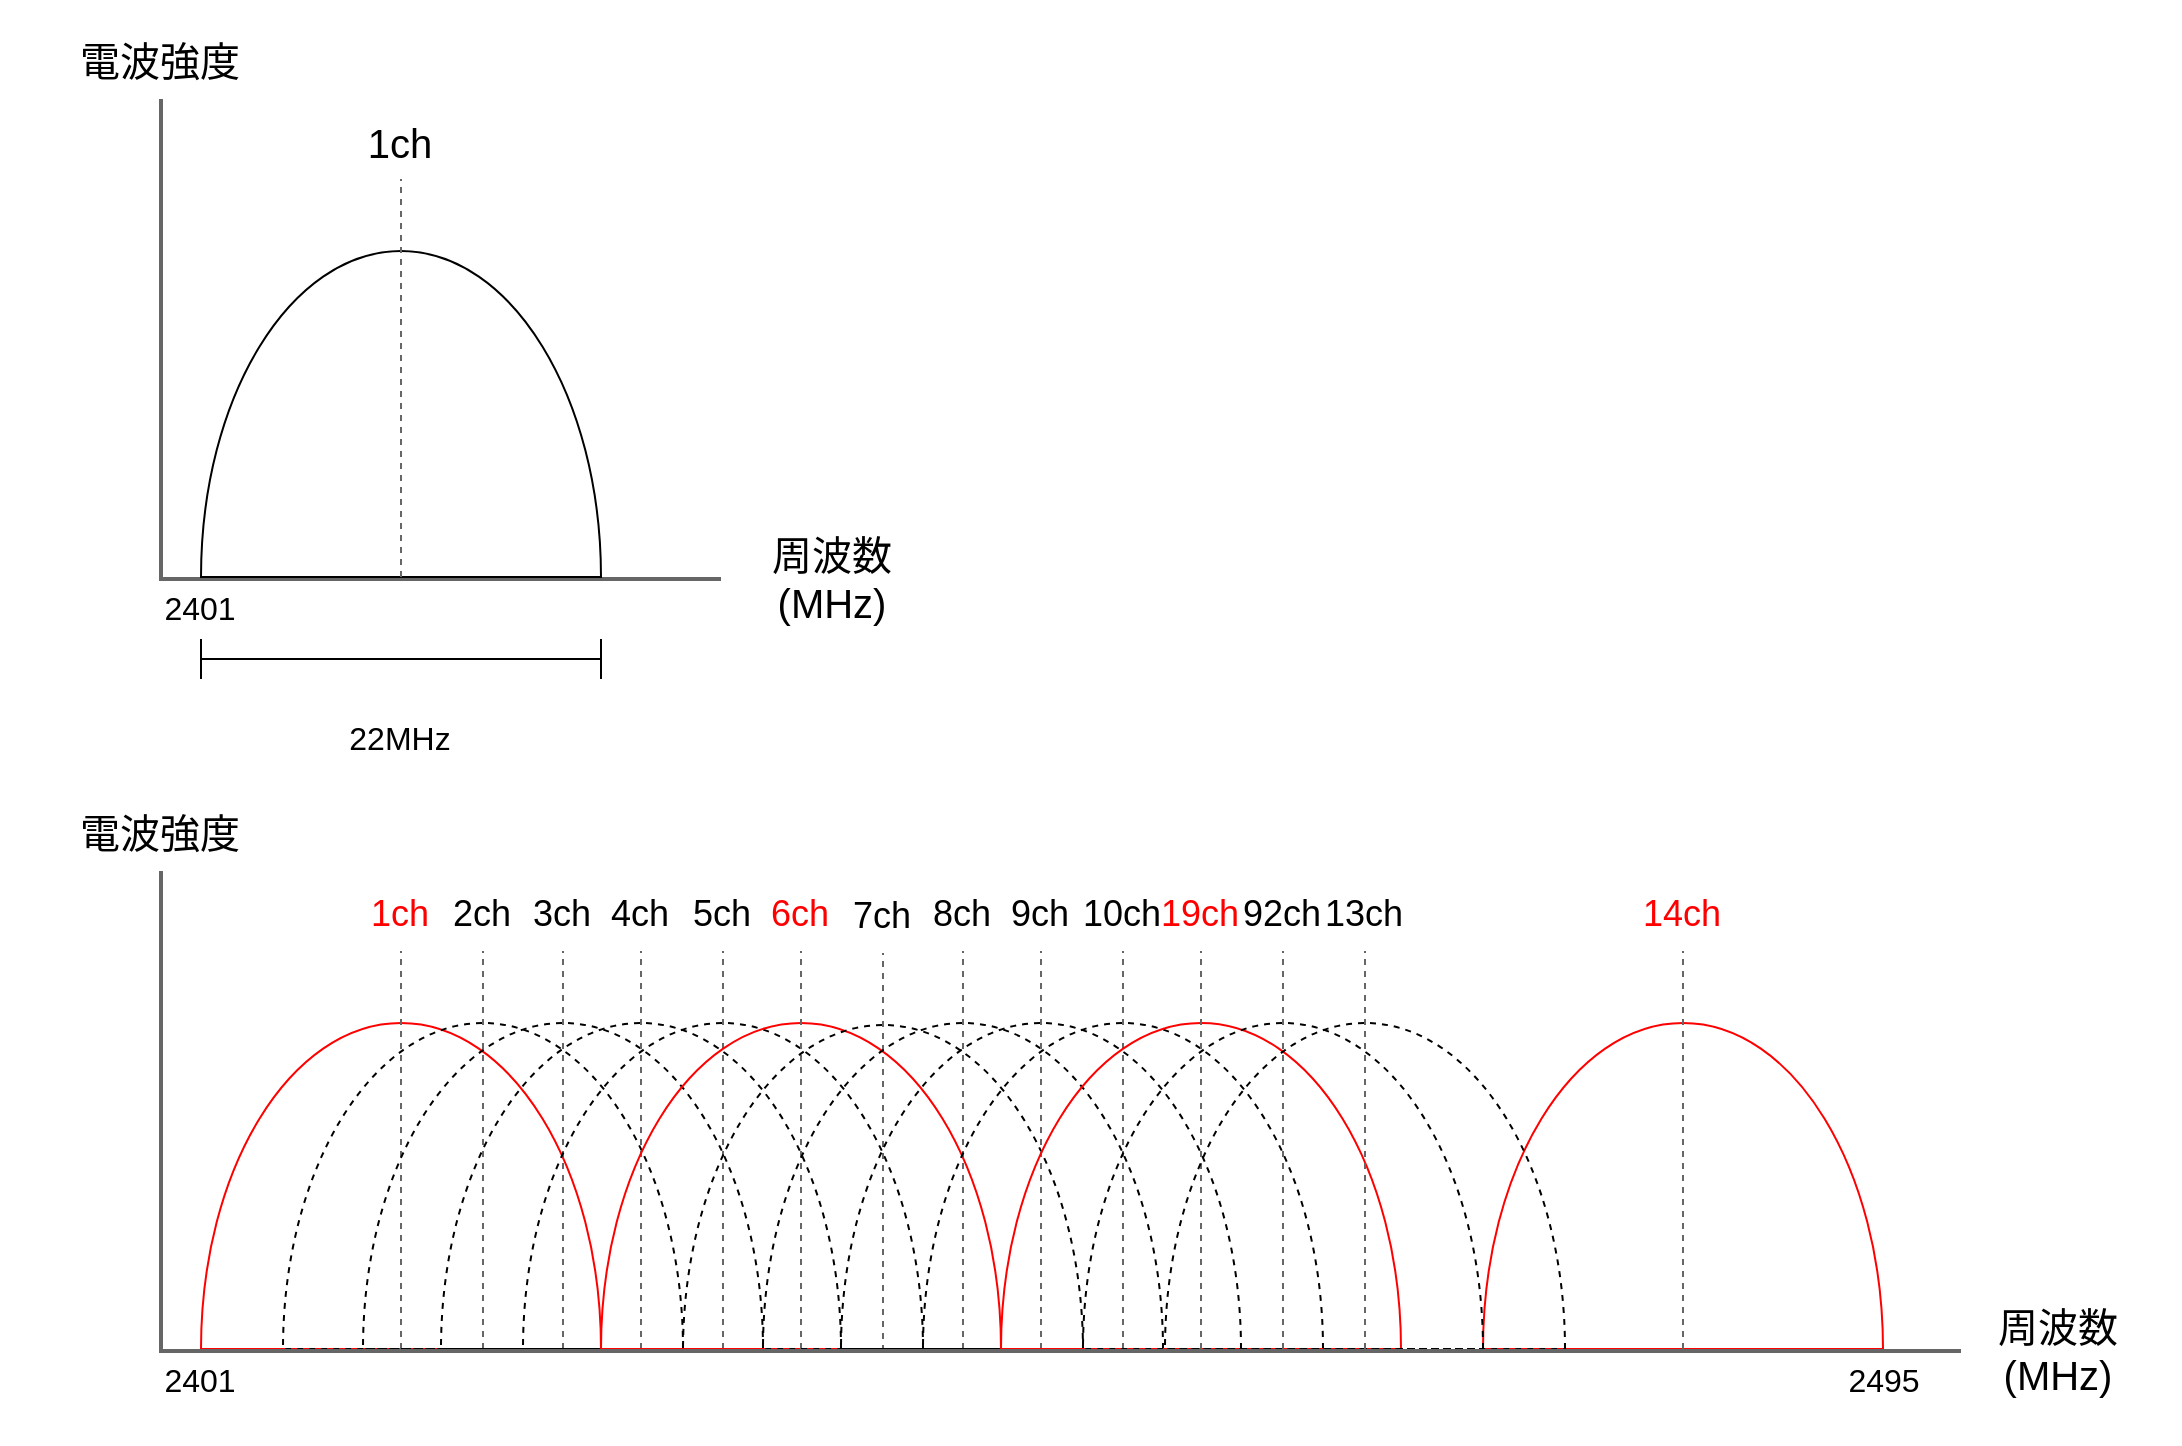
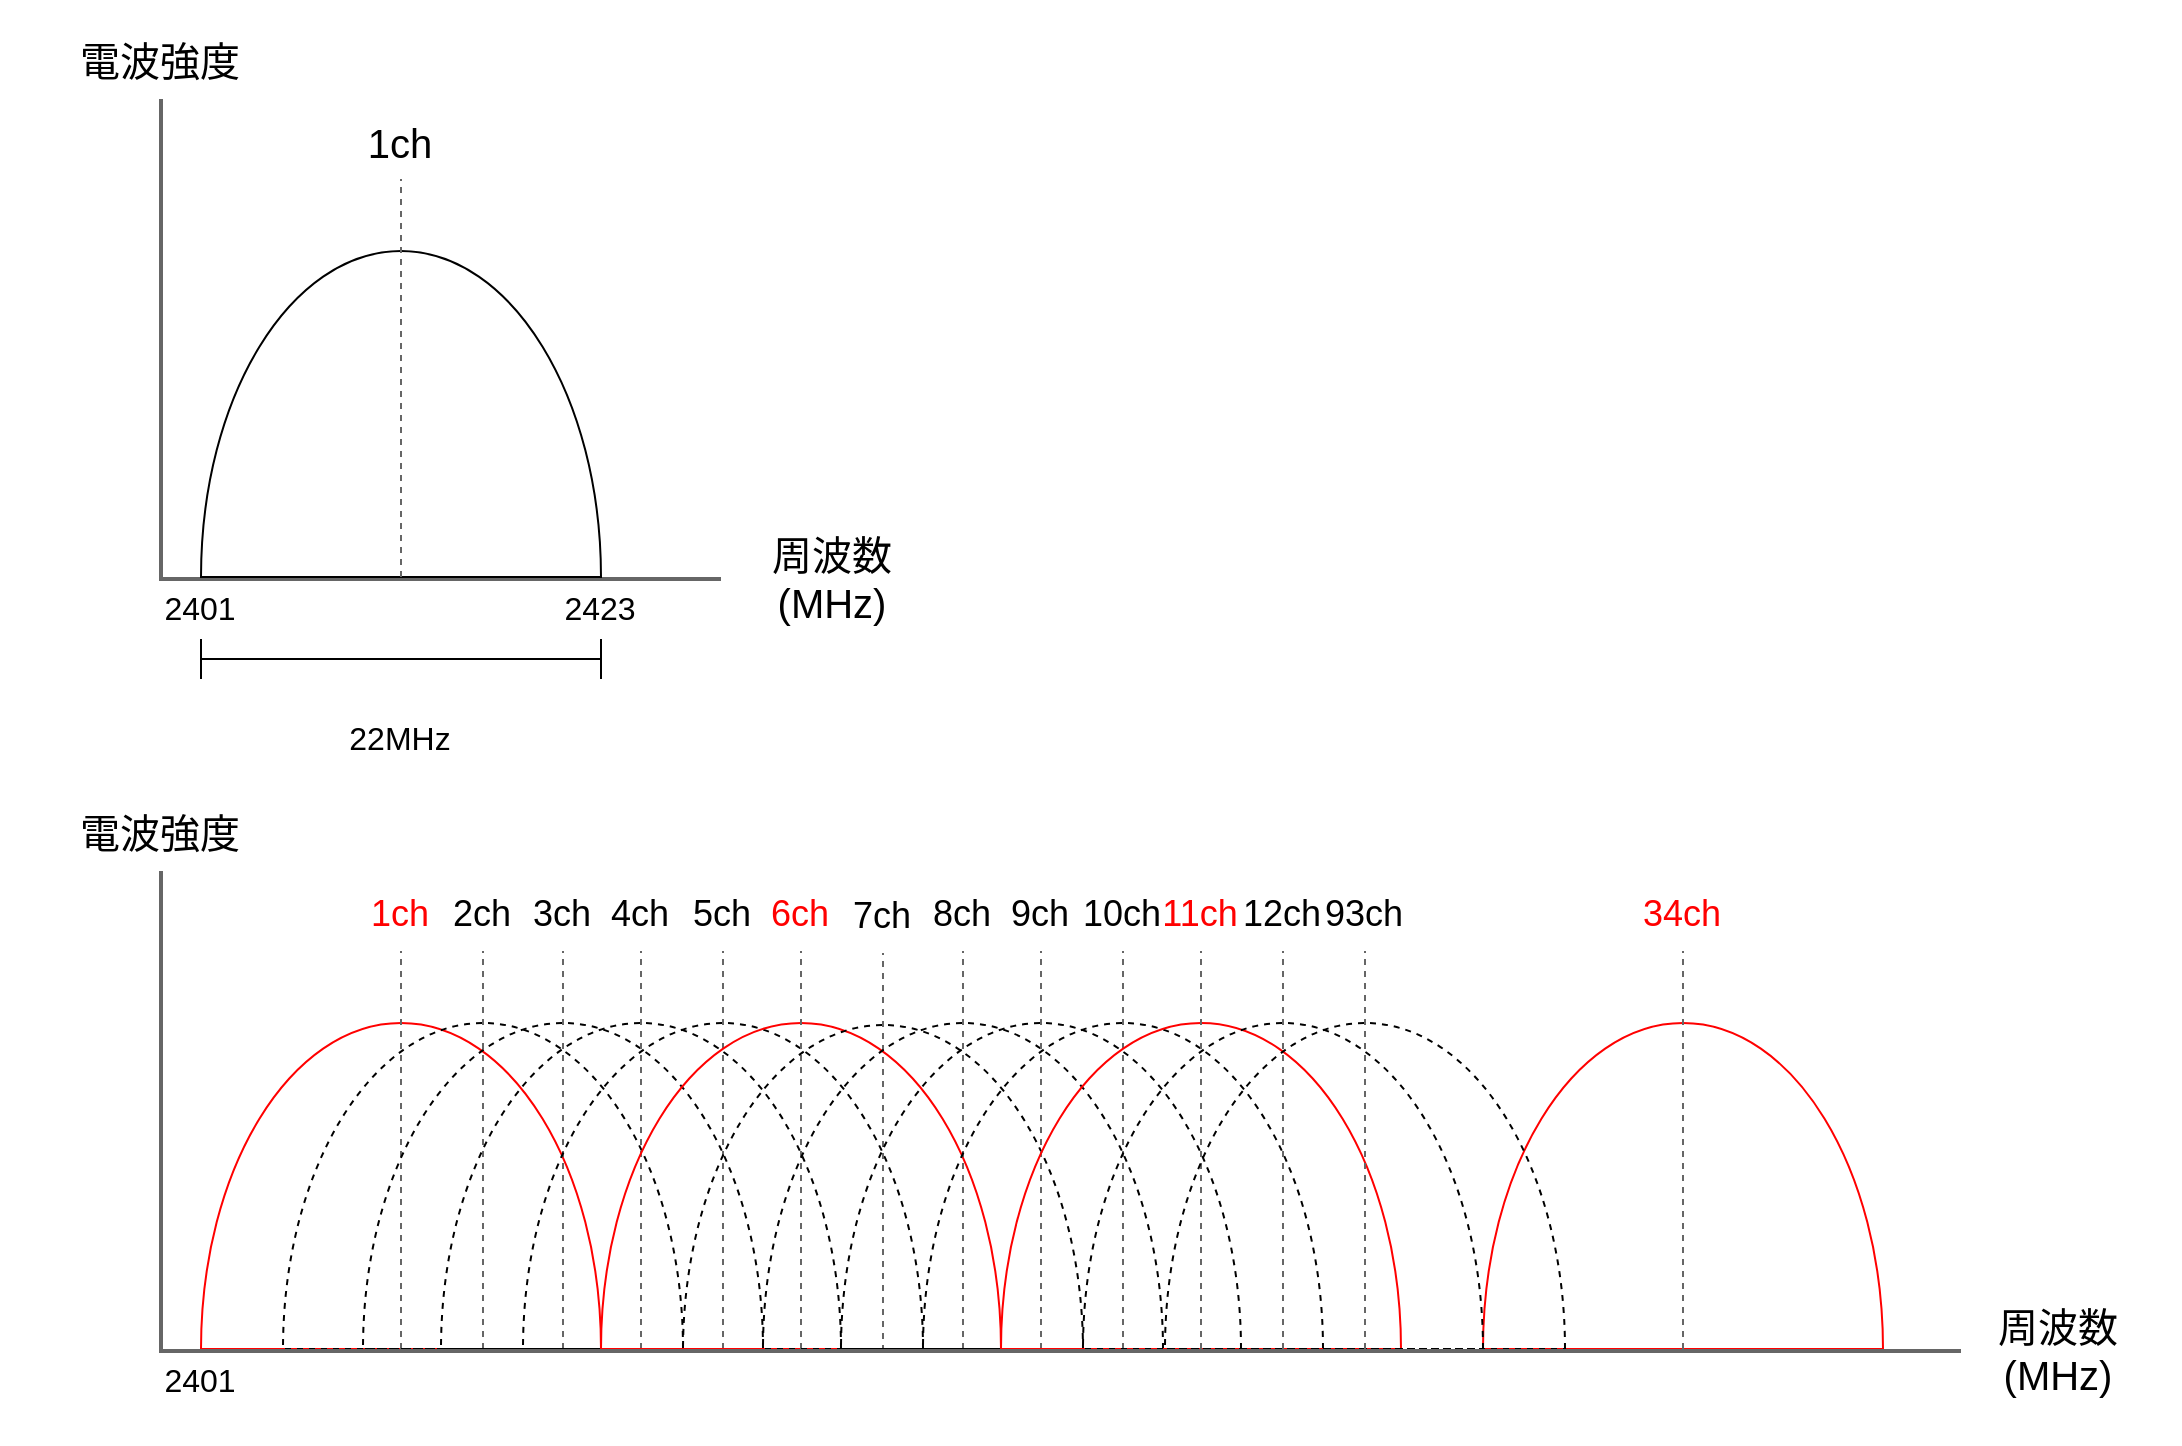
none -> (601, 609)
(1201, 915) -> (1201, 915)
(1283, 915) -> (1283, 915)
(1365, 915) -> (1365, 915)
(1683, 915) -> (1683, 915)
(1885, 1381) -> none
